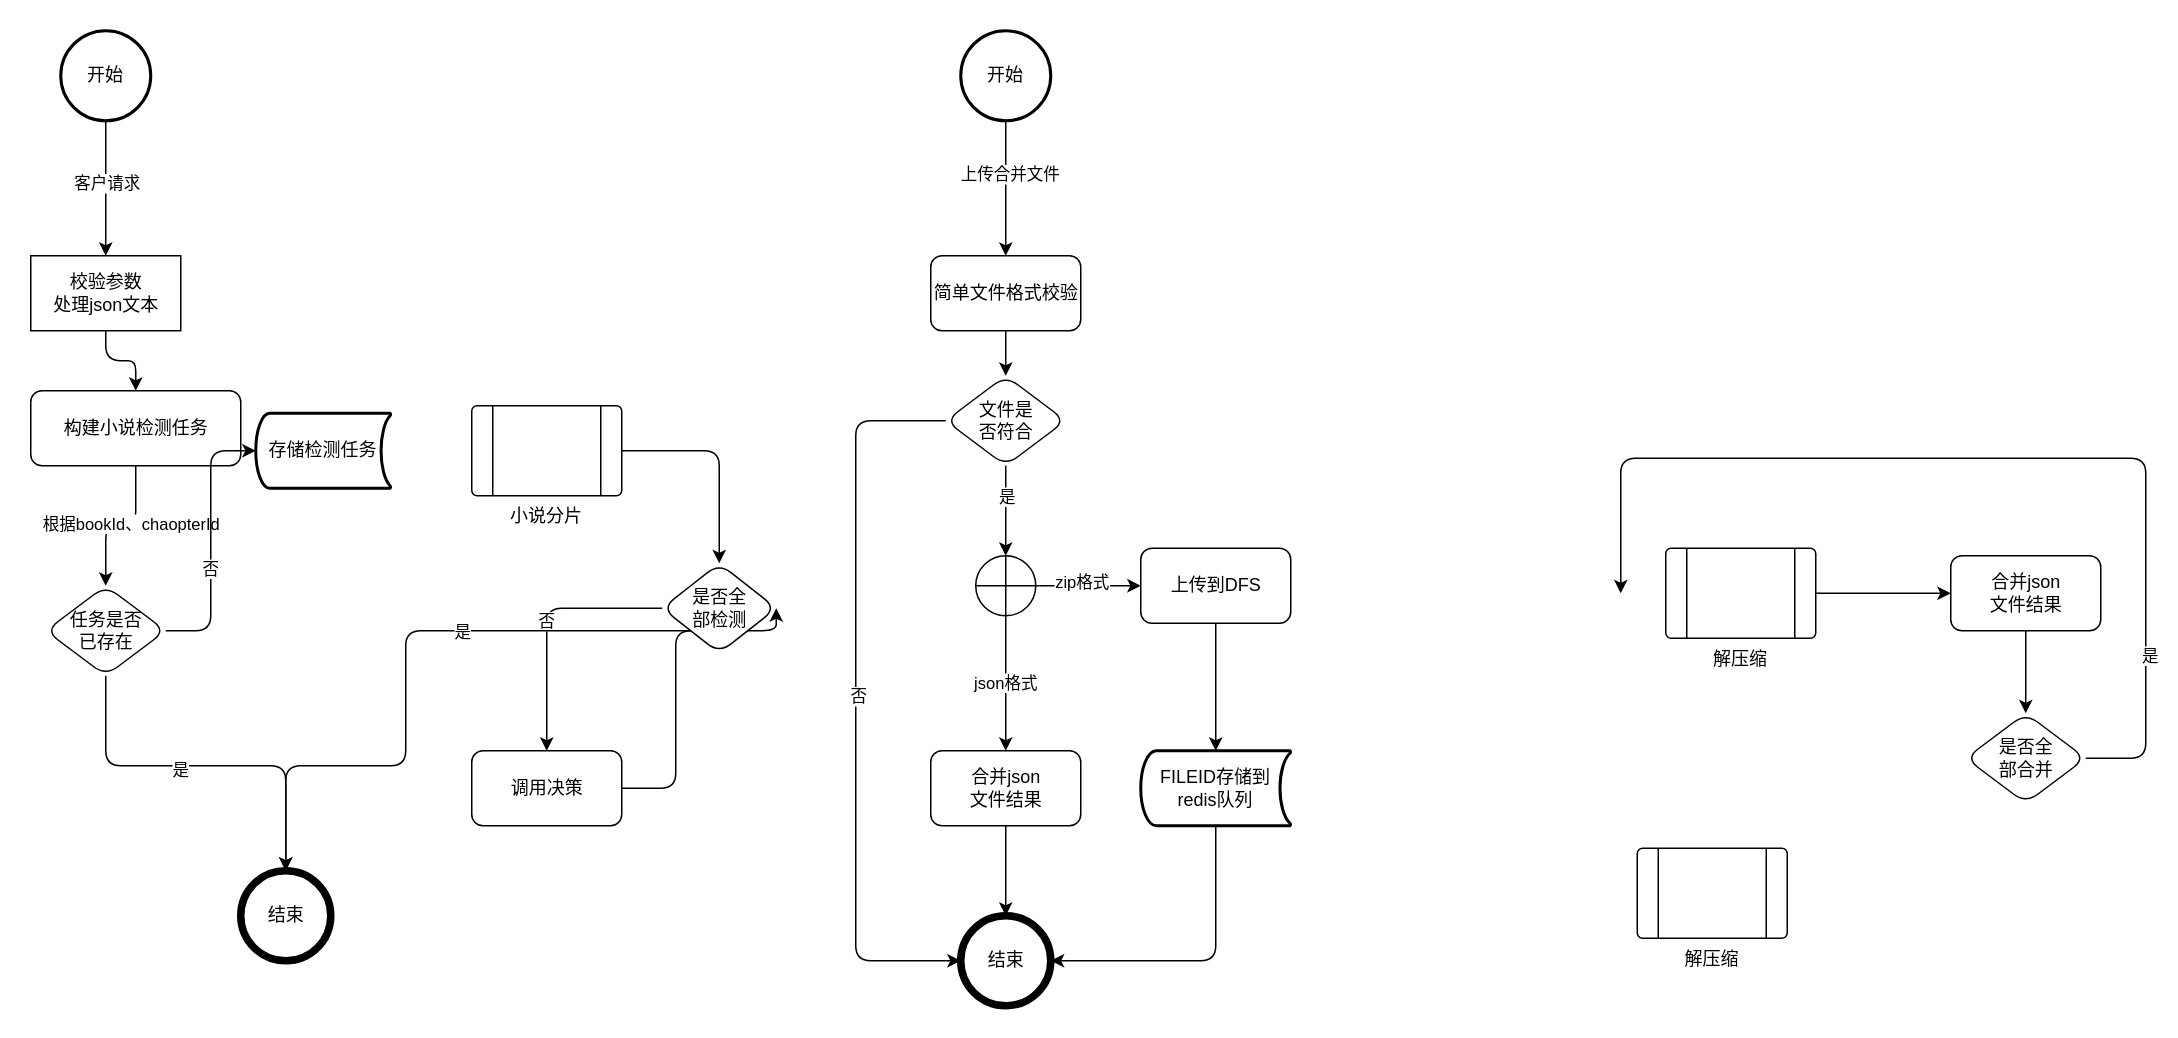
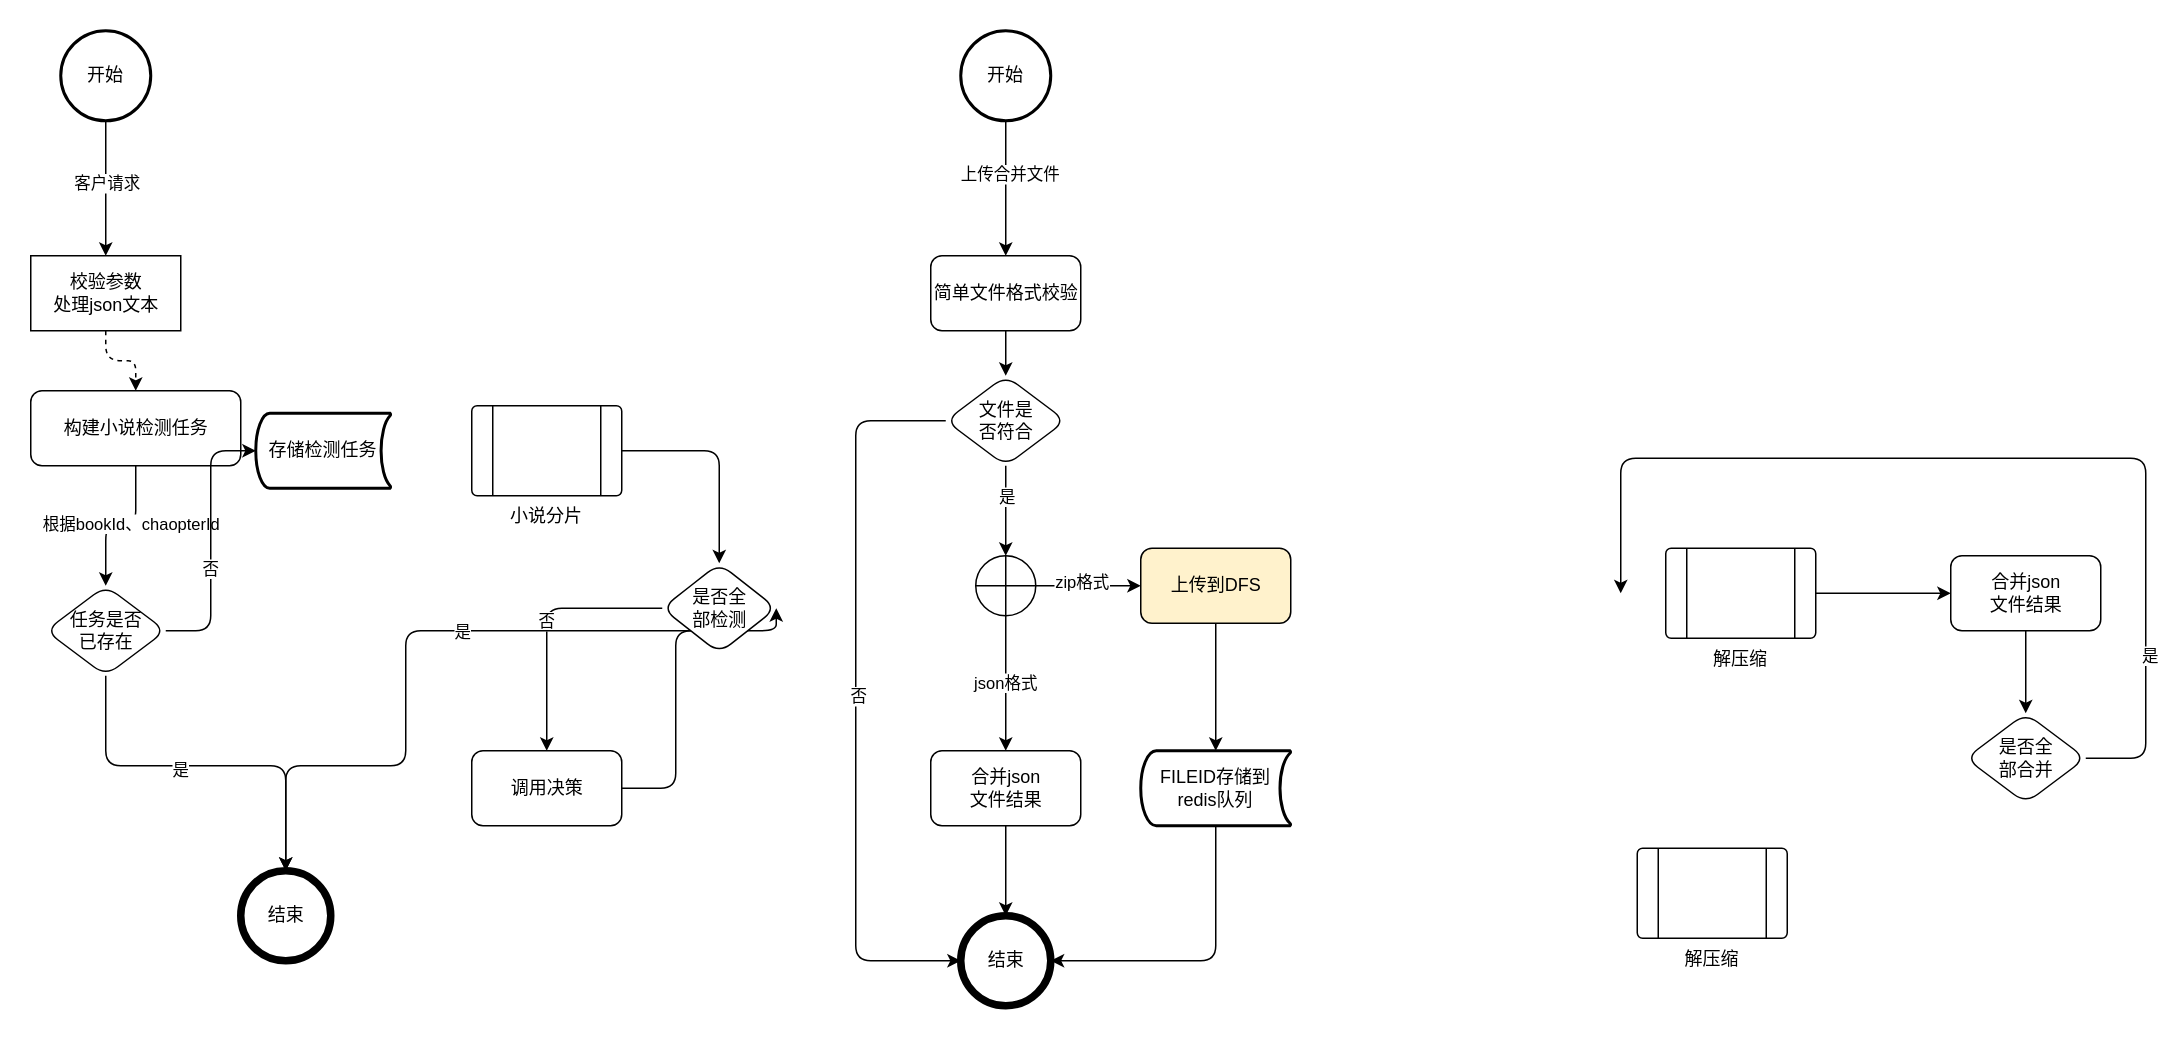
(117, 360) -> (117, 360)
(1216, 586) -> (1216, 586)
